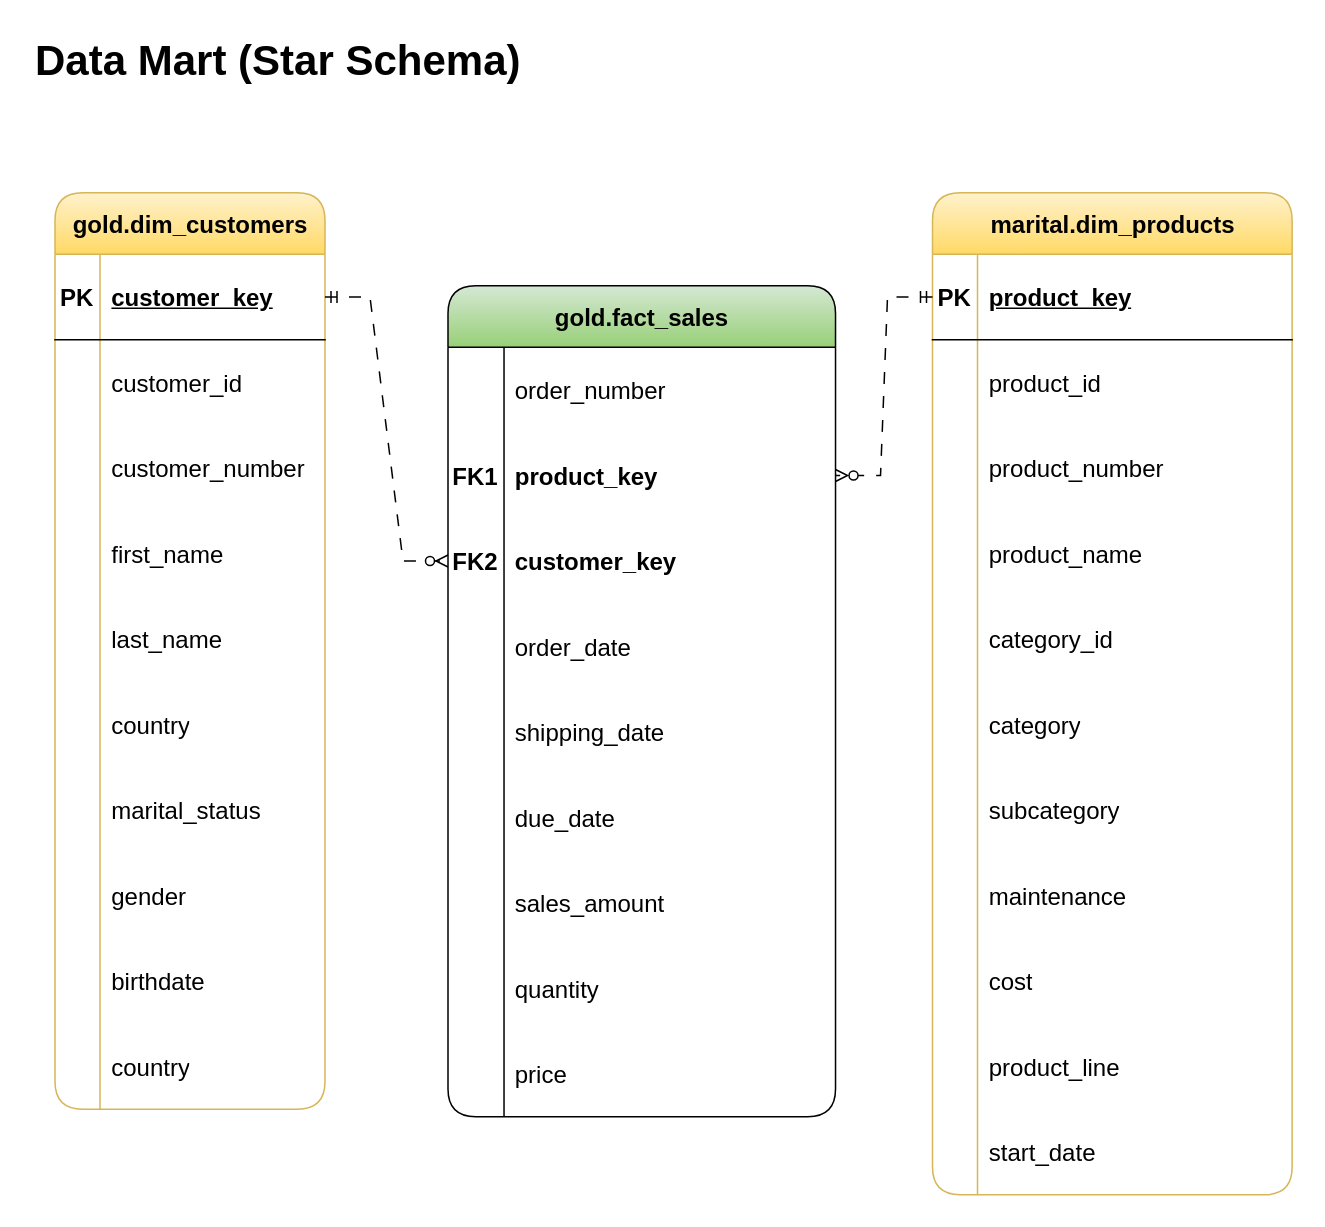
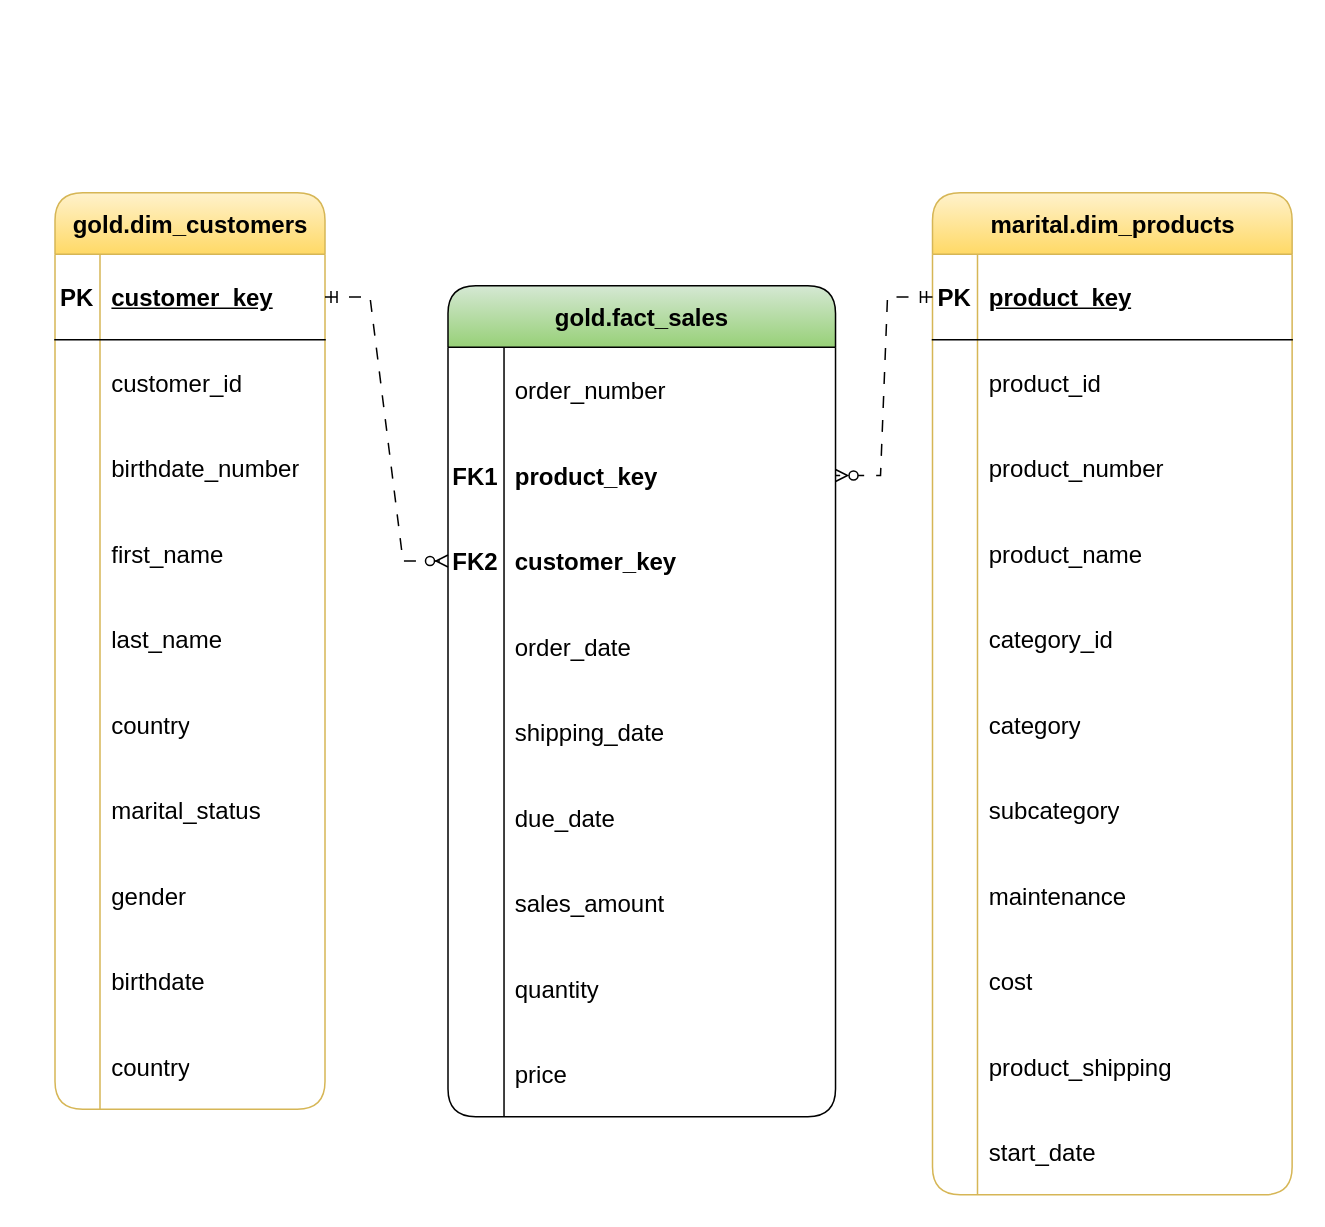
(278, 61) -> none
(213, 469) -> (216, 469)
(1064, 1067) -> (1091, 1067)
